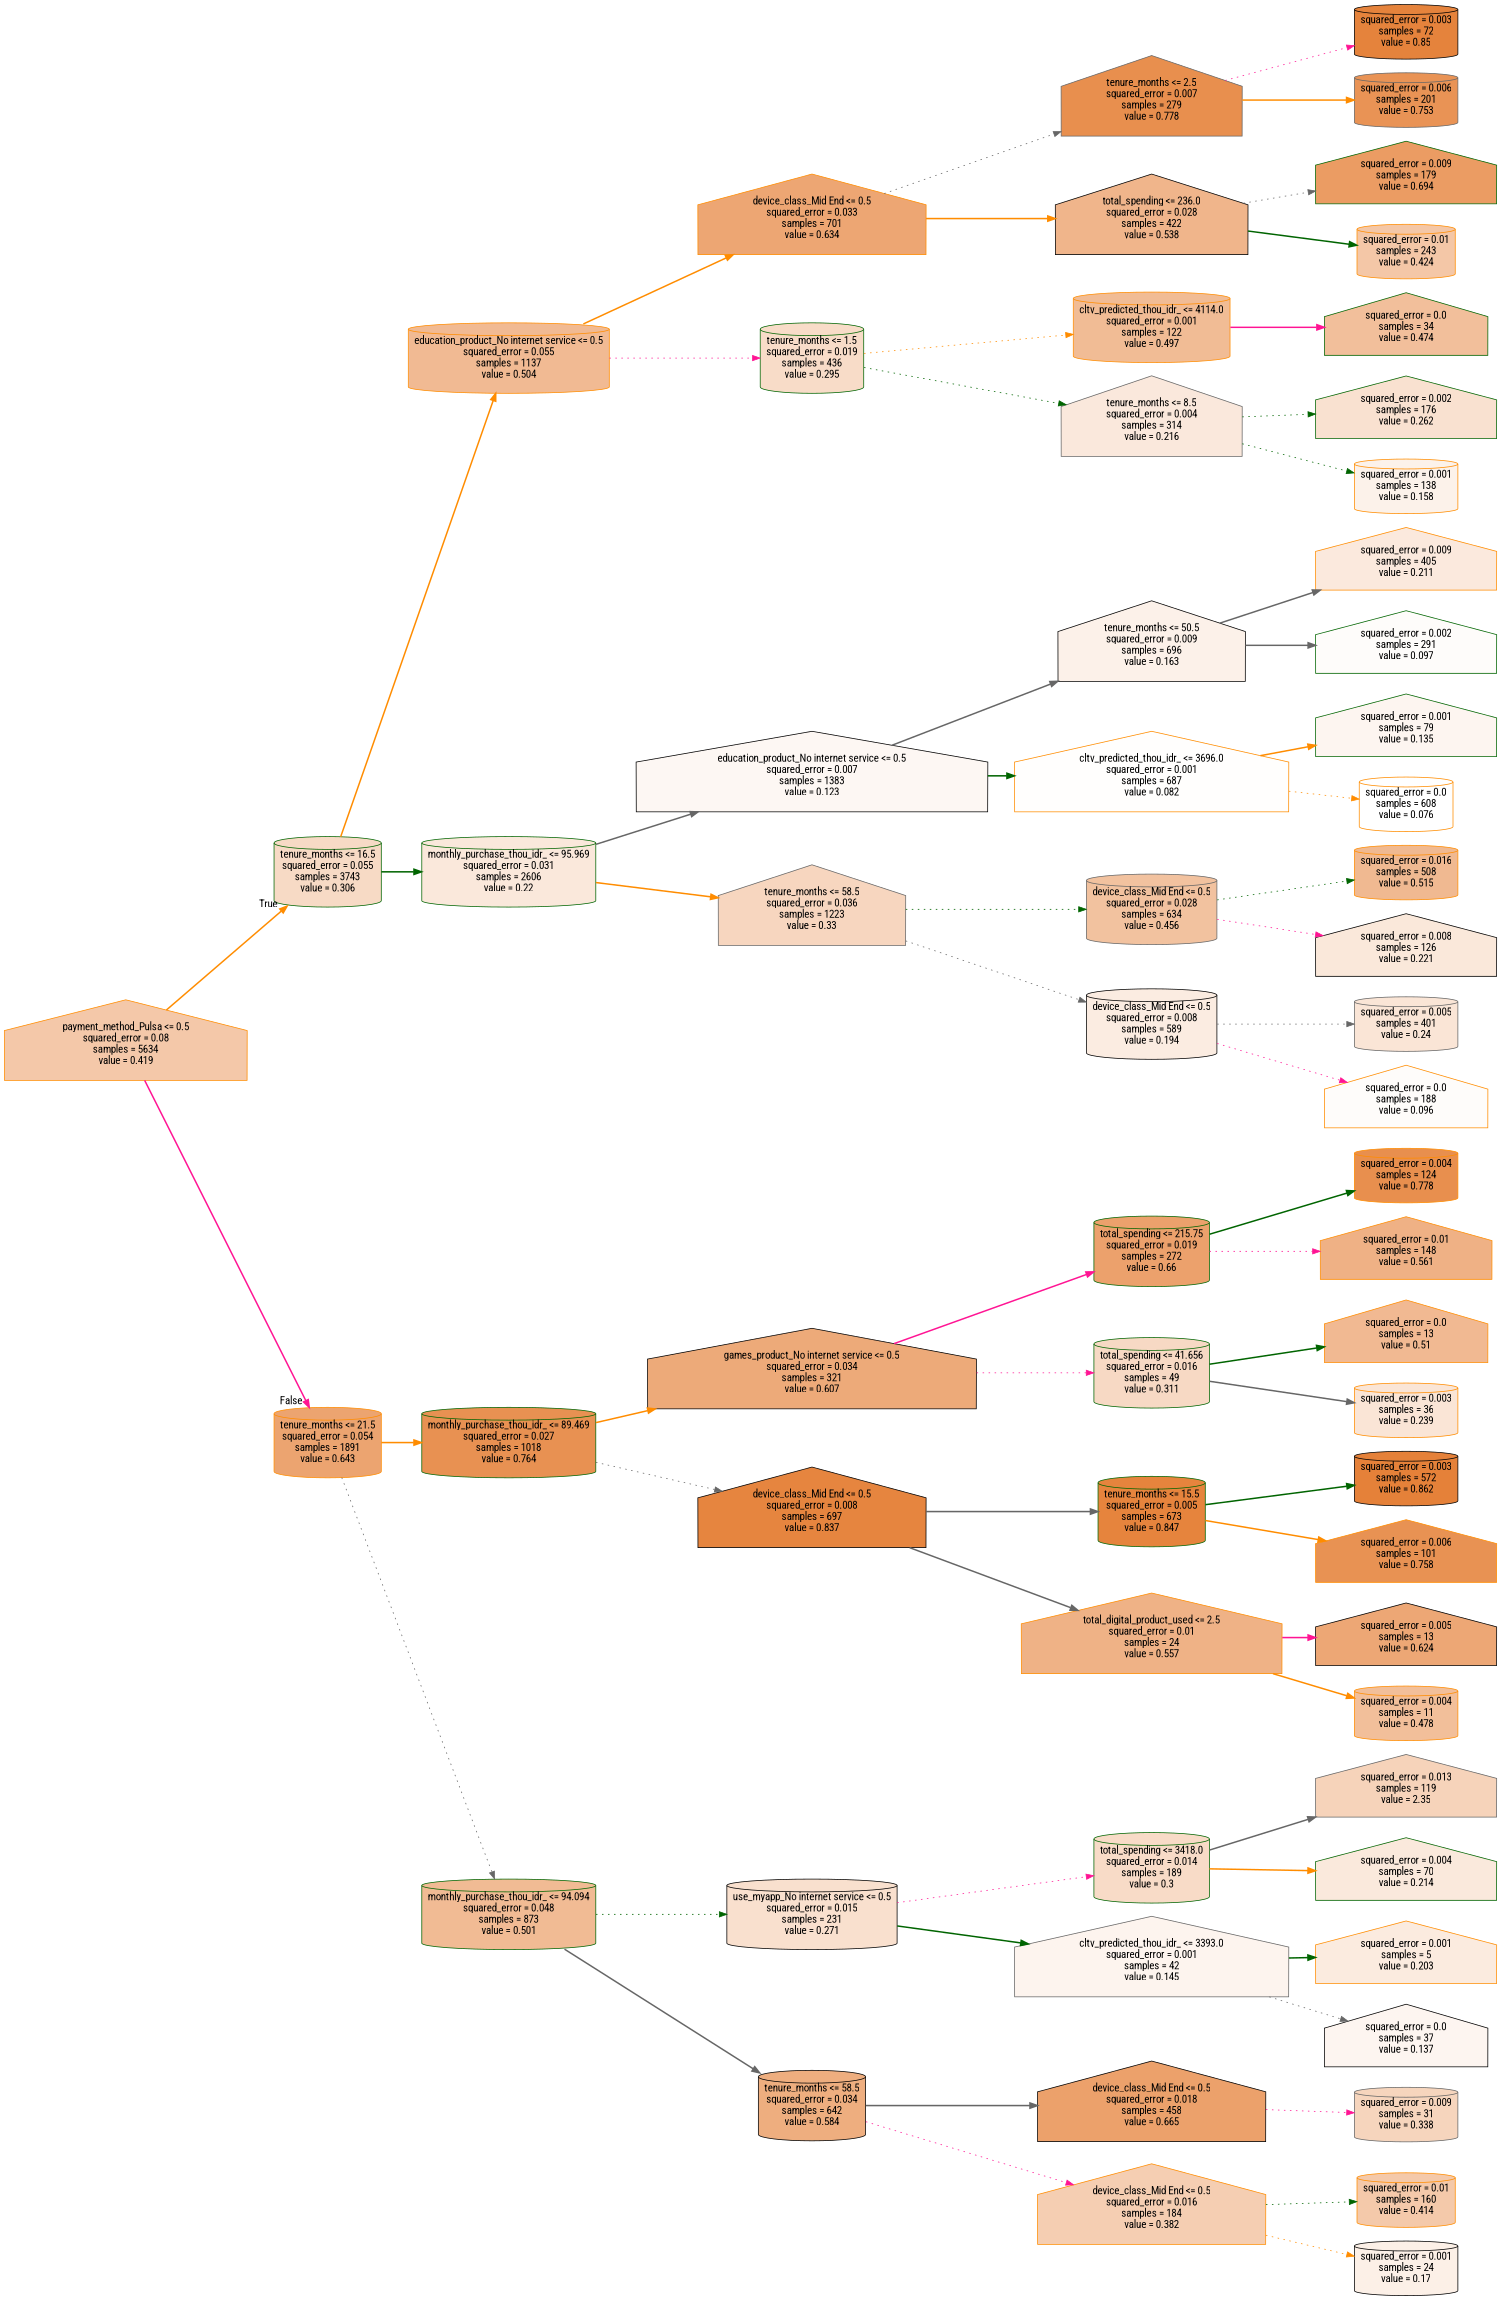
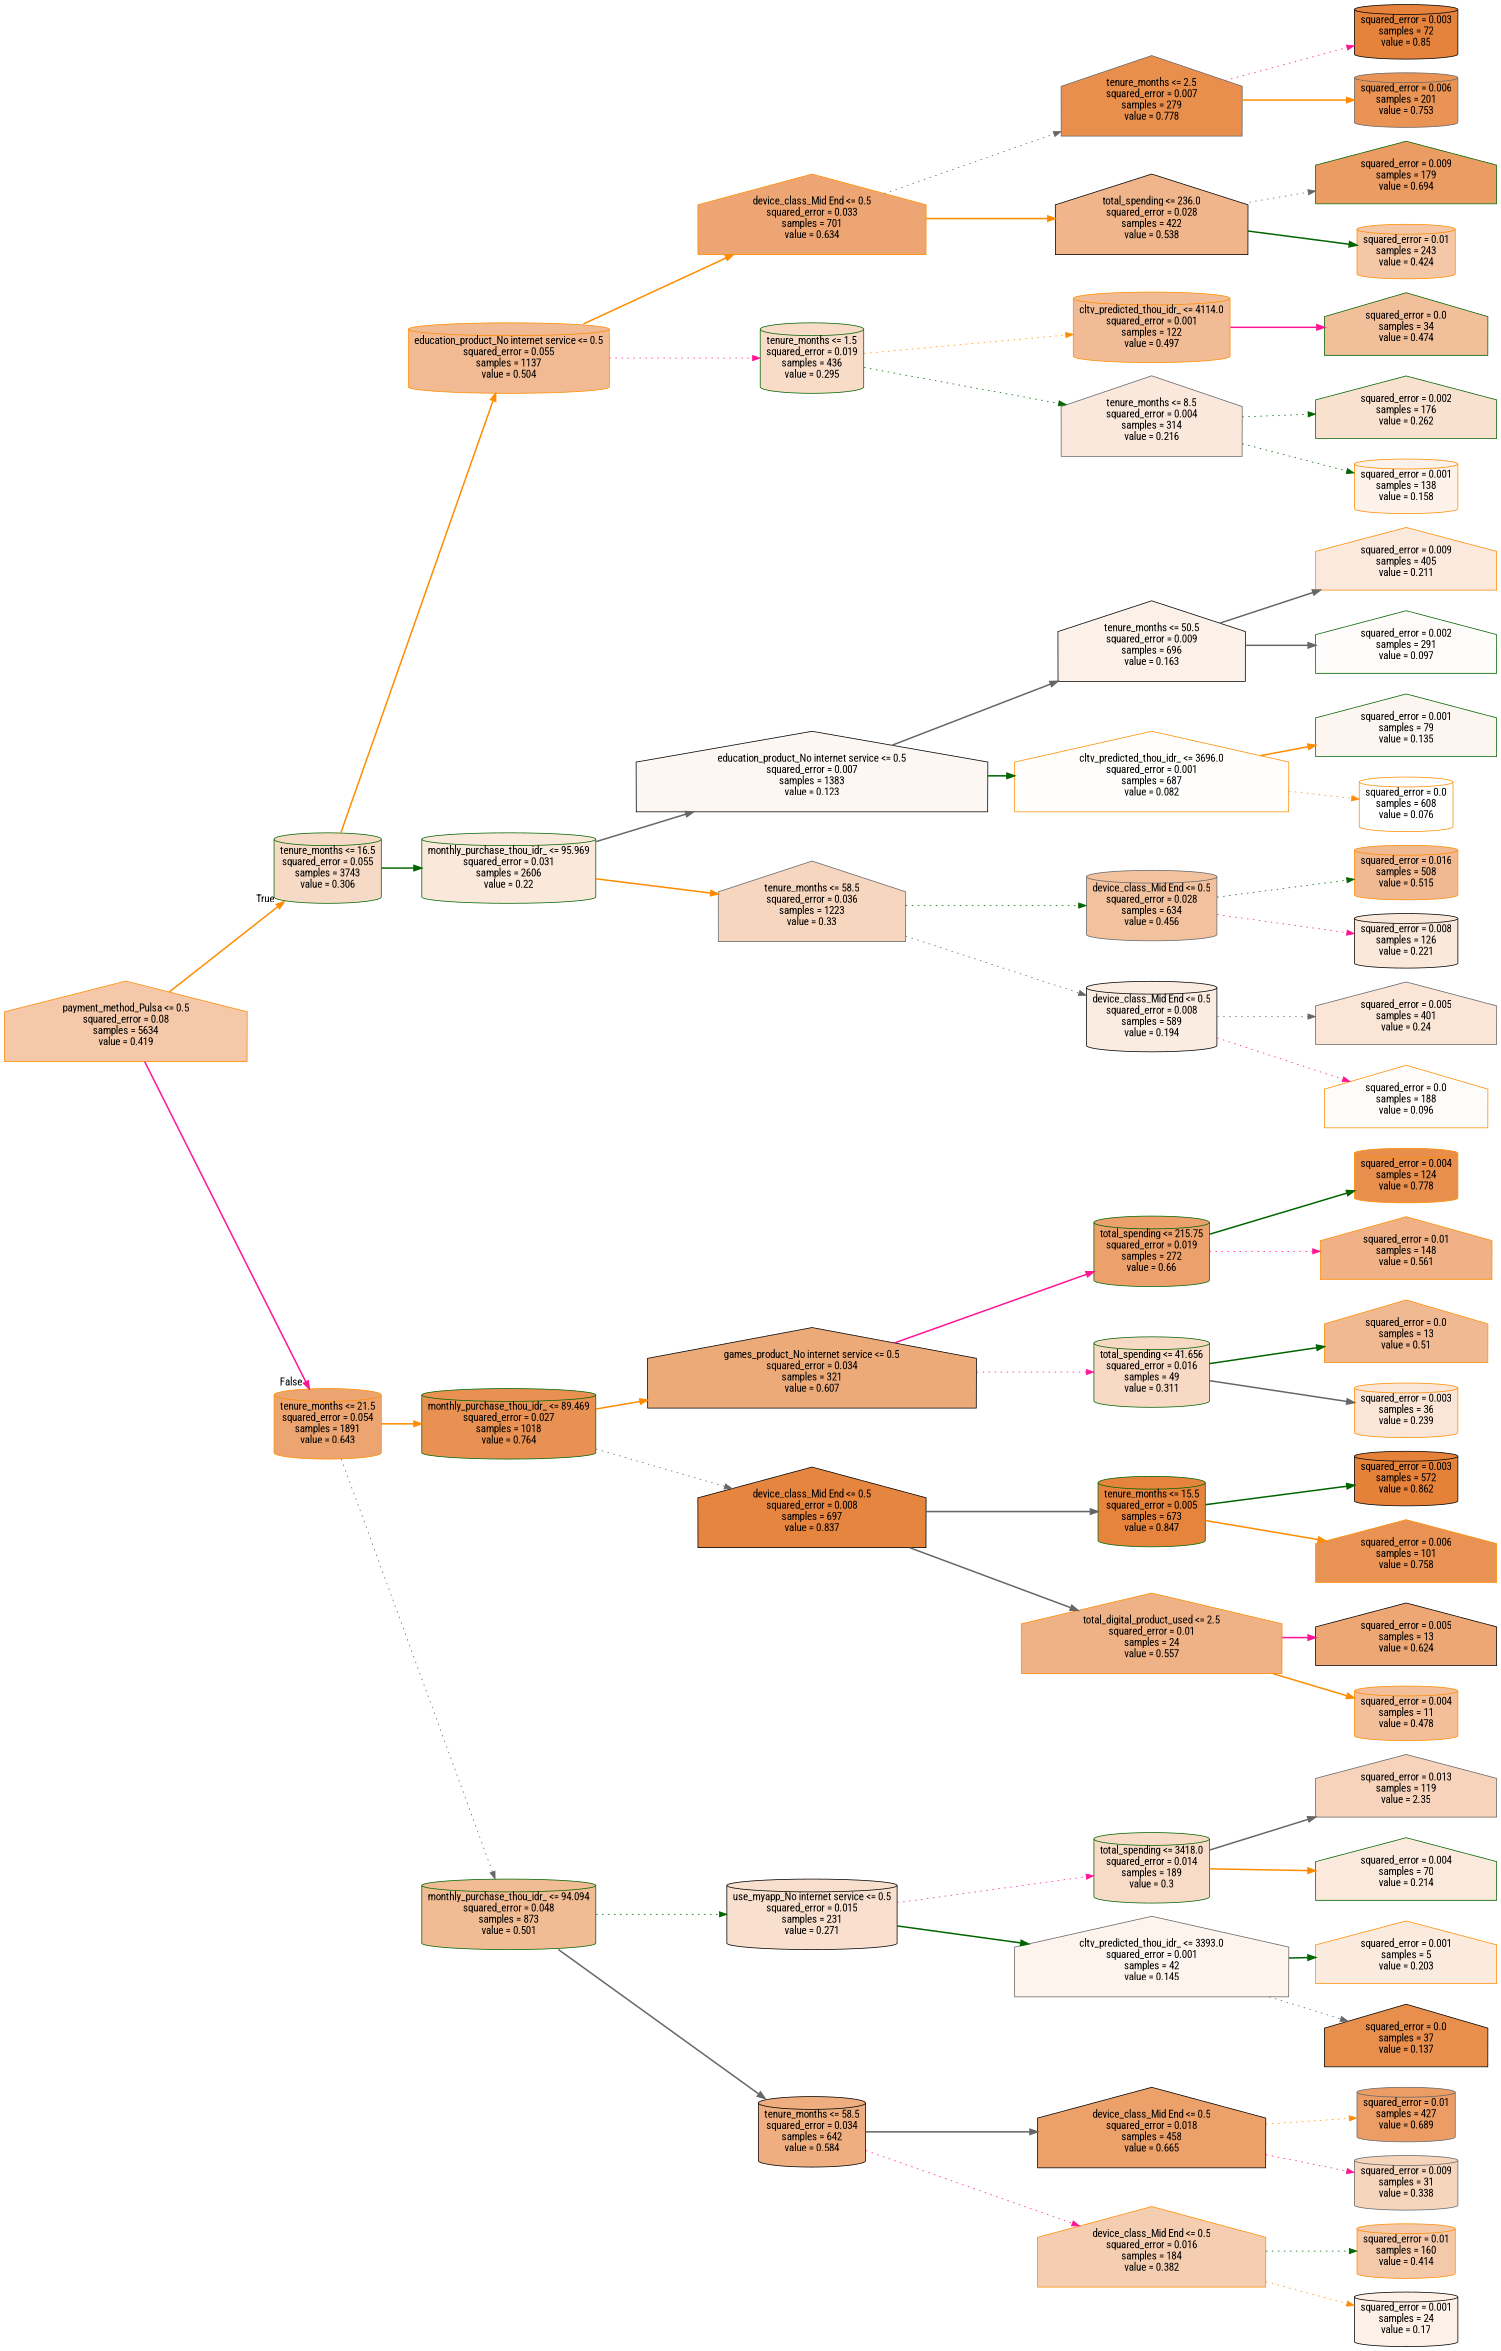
(1406, 948) -> (1406, 941)
(1406, 1024) -> (1406, 1017)
(1406, 2039) -> (1406, 2039)
none -> (1406, 2115)
